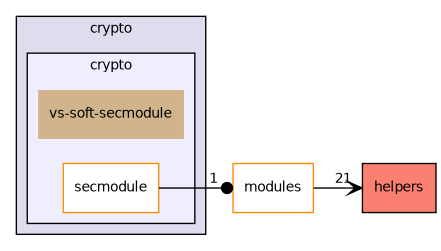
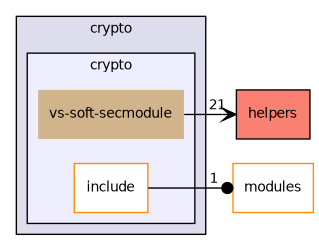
(111, 188) -> (111, 188)
(331, 188) -> (203, 114)
